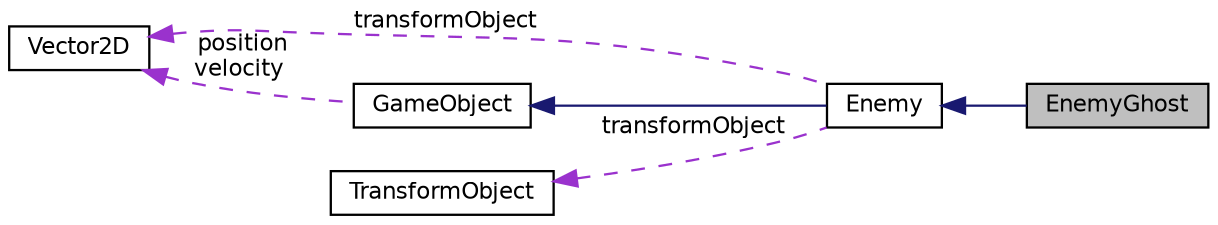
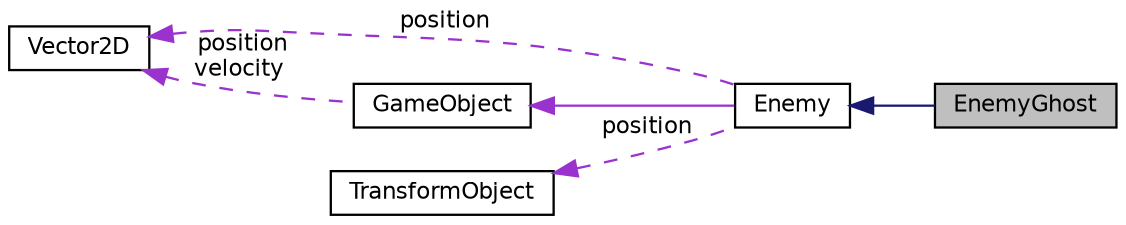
(442, 22) -> (442, 22)
(690, 106) -> (644, 106)
(690, 127) -> (644, 127)
